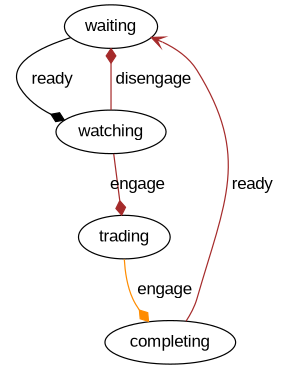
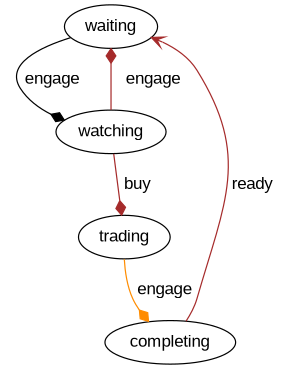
(52, 79) -> (52, 79)
(153, 79) -> (153, 79)
(138, 184) -> (138, 184)
